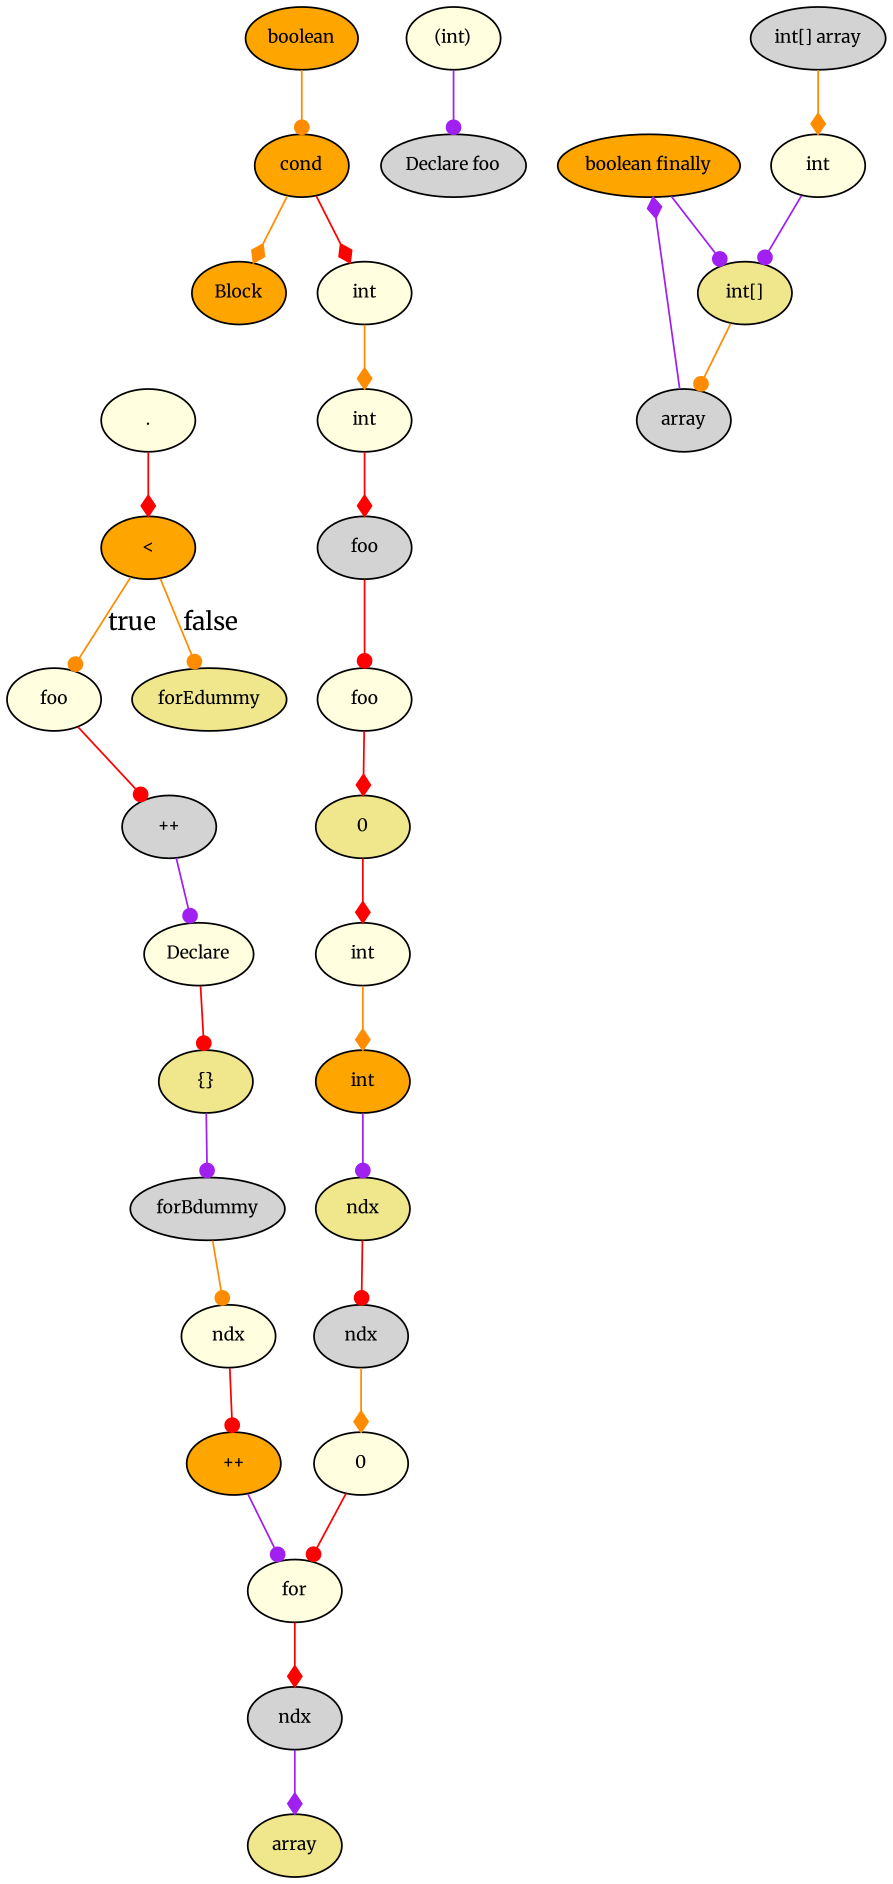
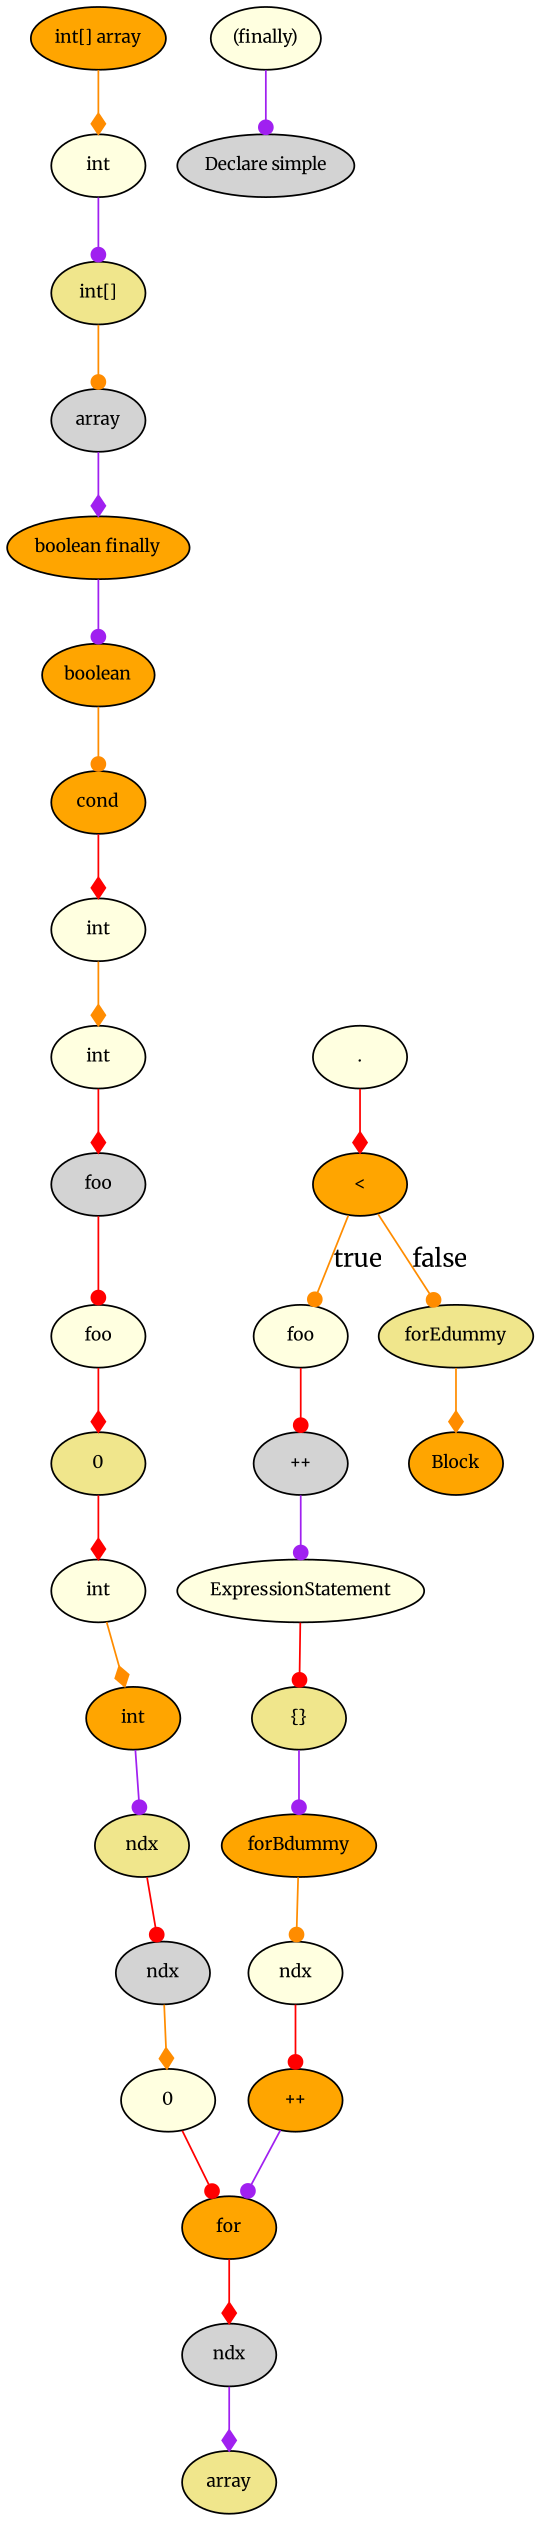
(454, 38) -> (266, 38)
(818, 38) -> (98, 38)
(454, 166) -> (266, 166)
(275, 220) -> (456, 1390)
(693, 225) -> (98, 605)
(199, 954) -> (301, 1591)
(208, 1209) -> (299, 1846)
(295, 1591) -> (229, 2228)
